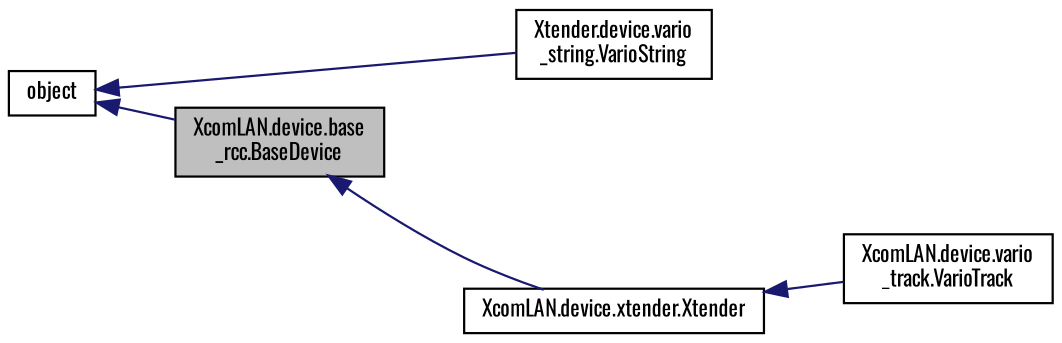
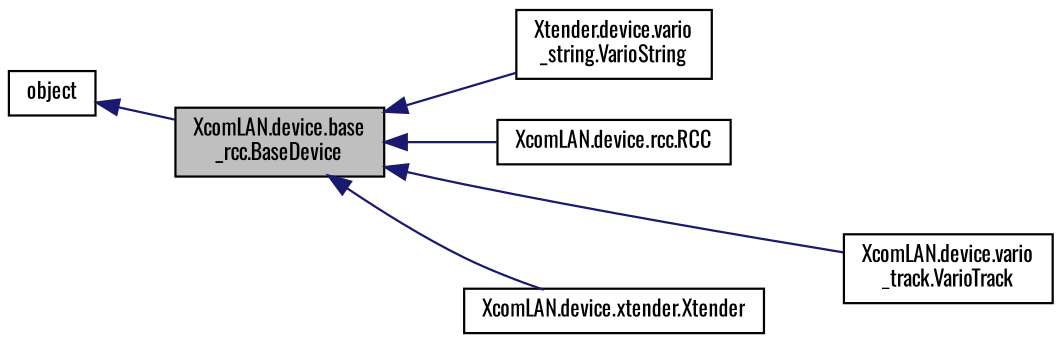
(317, 70) -> (461, 89)
none -> (614, 142)
(816, 285) -> (625, 215)
